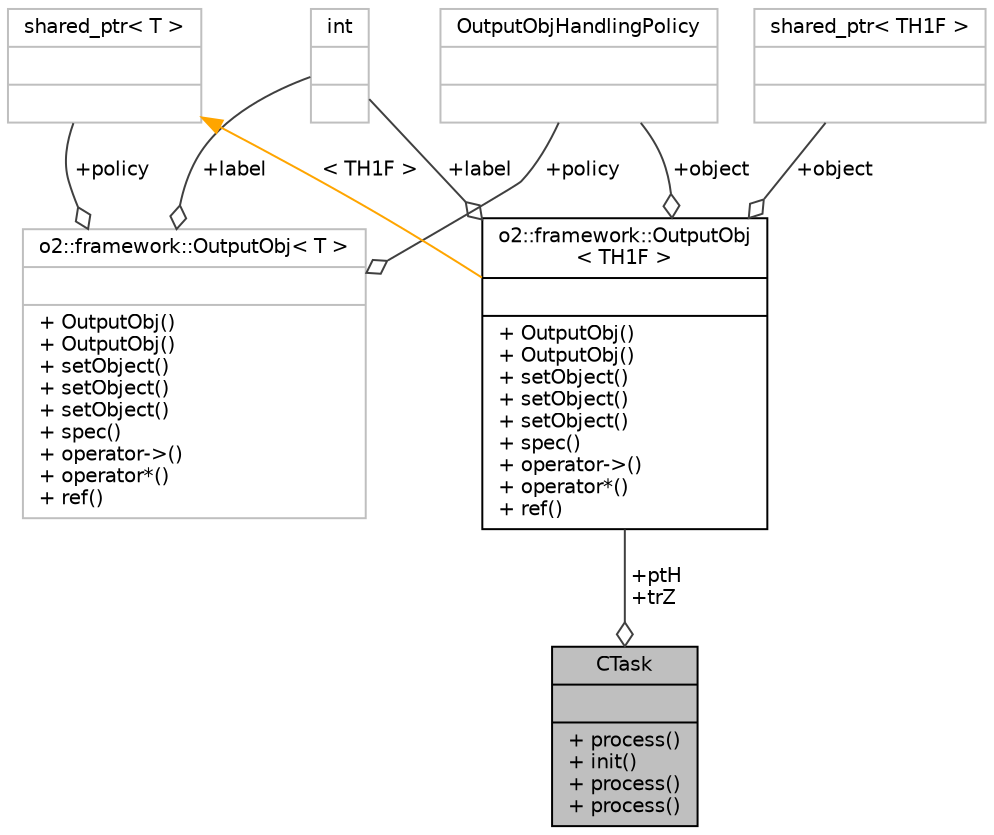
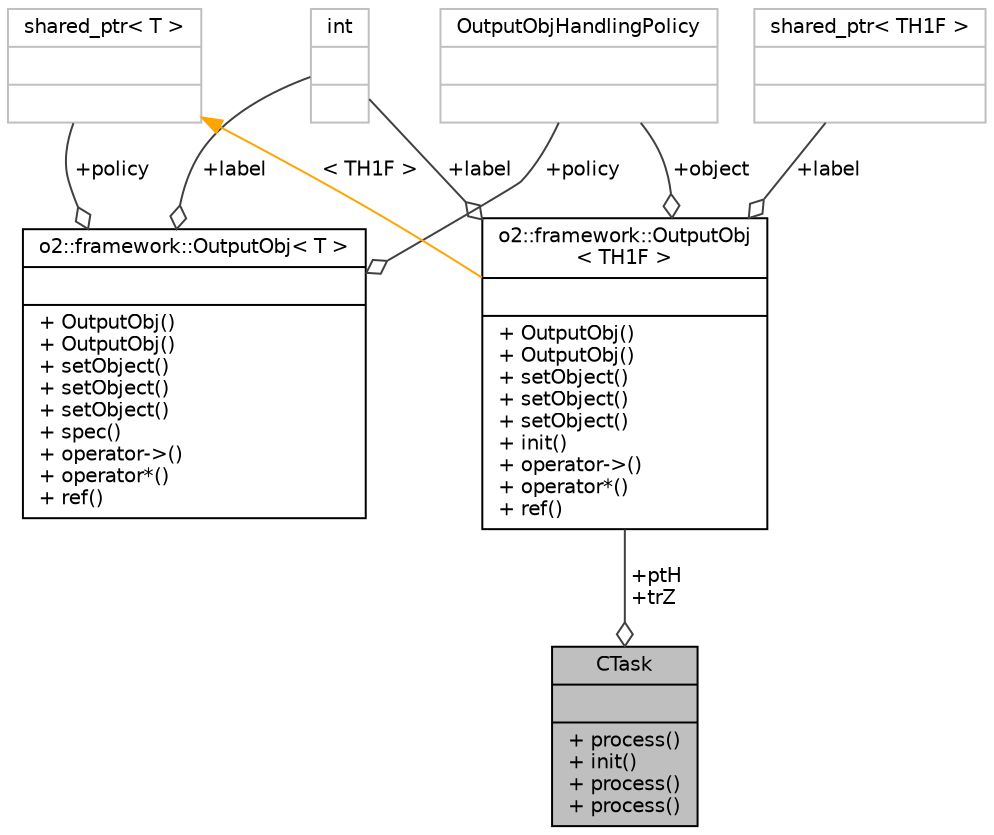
(832, 170) -> (826, 170)
(194, 374) -> (194, 374)
(540, 443) -> (533, 443)
